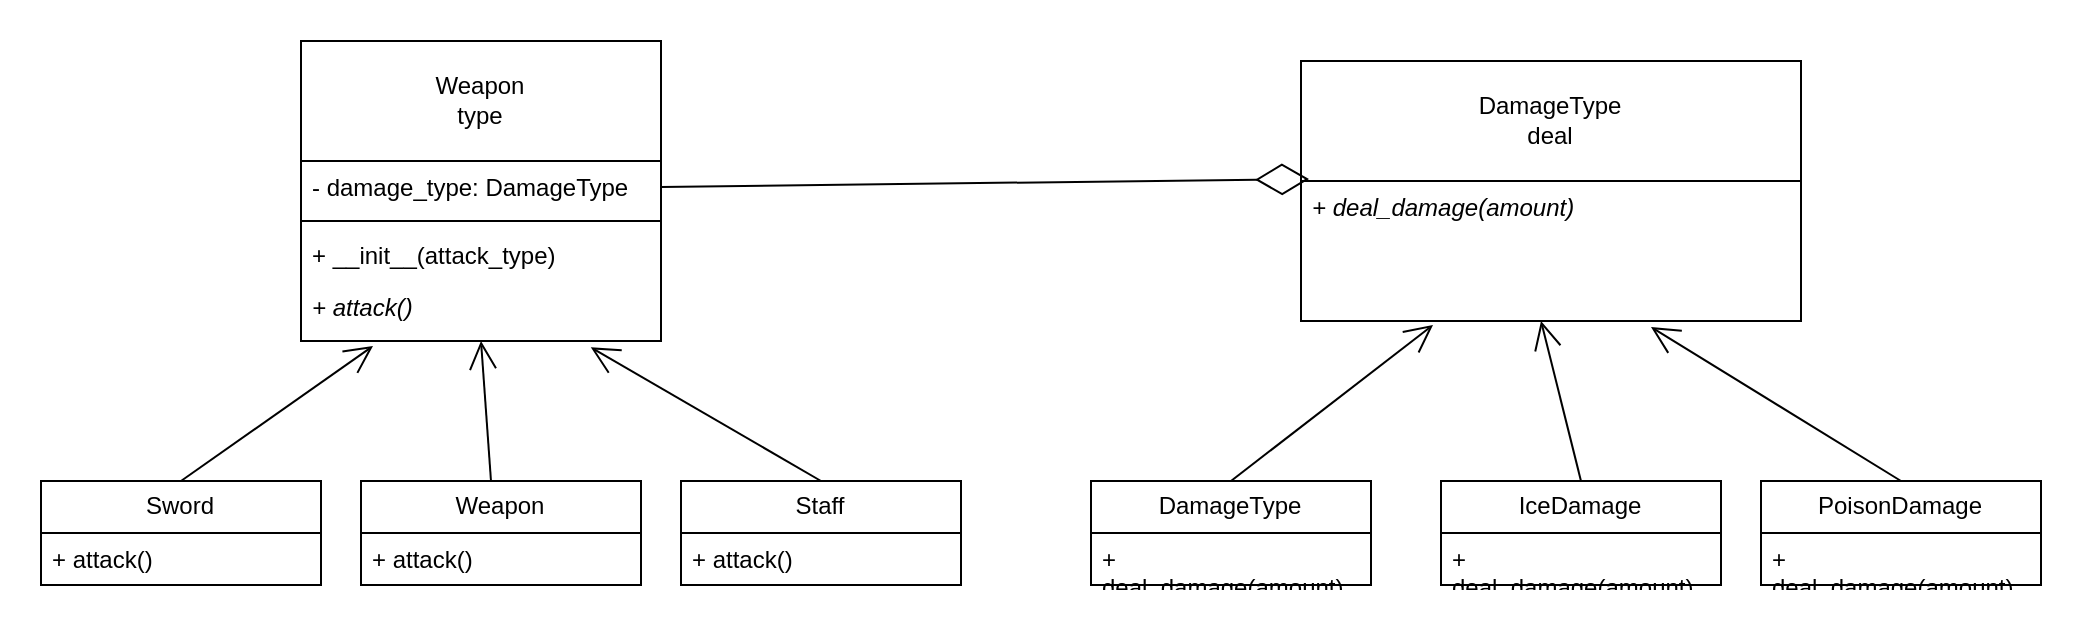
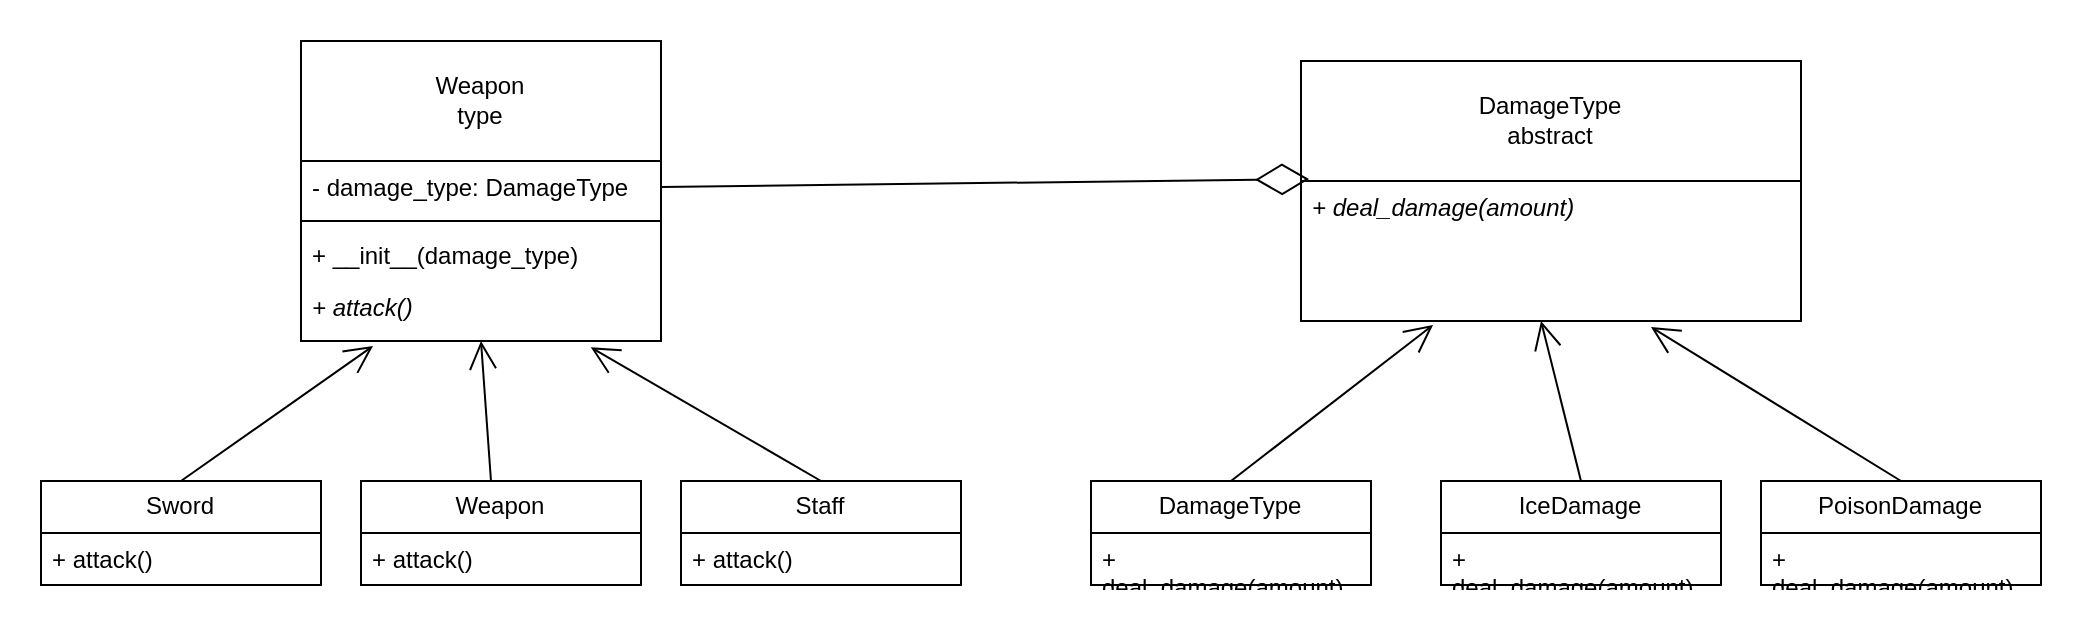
(1551, 121) -> (1551, 121)
(458, 257) -> (458, 257)
